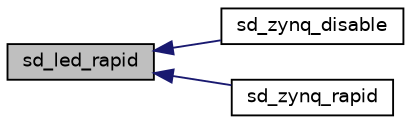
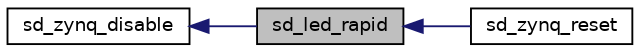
(197, 44) -> (233, 26)
(312, 98) -> (552, 26)
